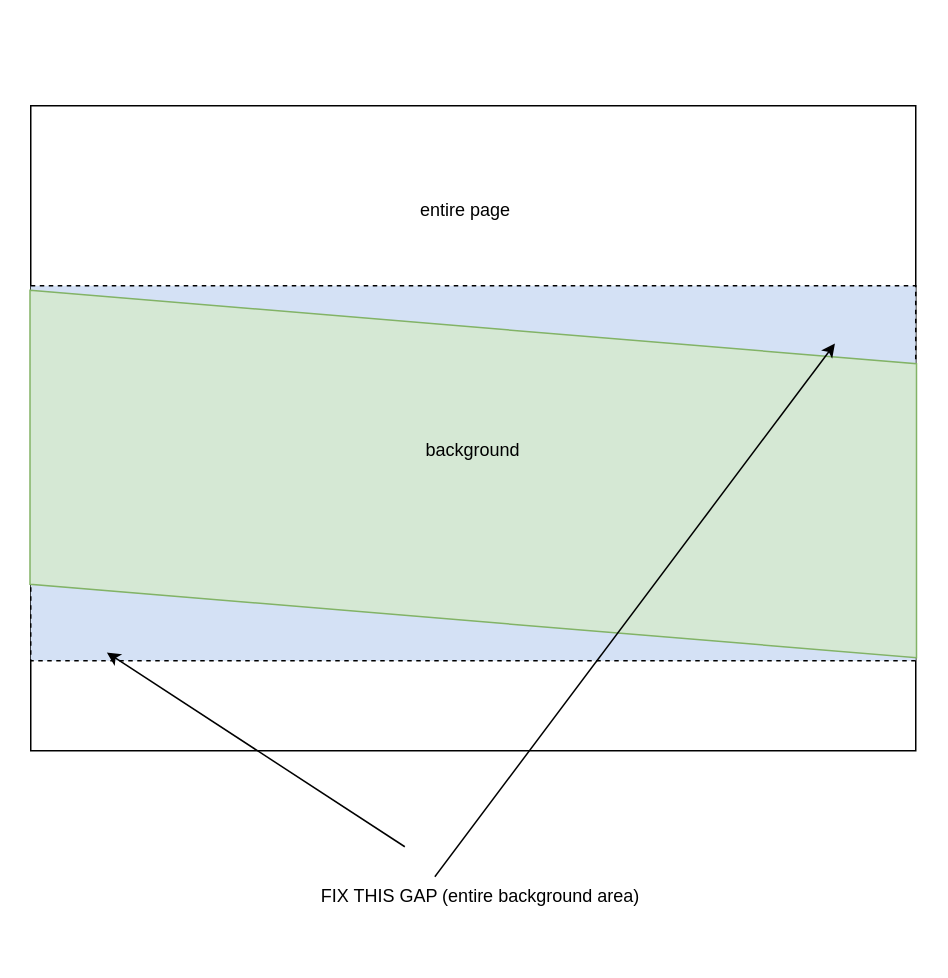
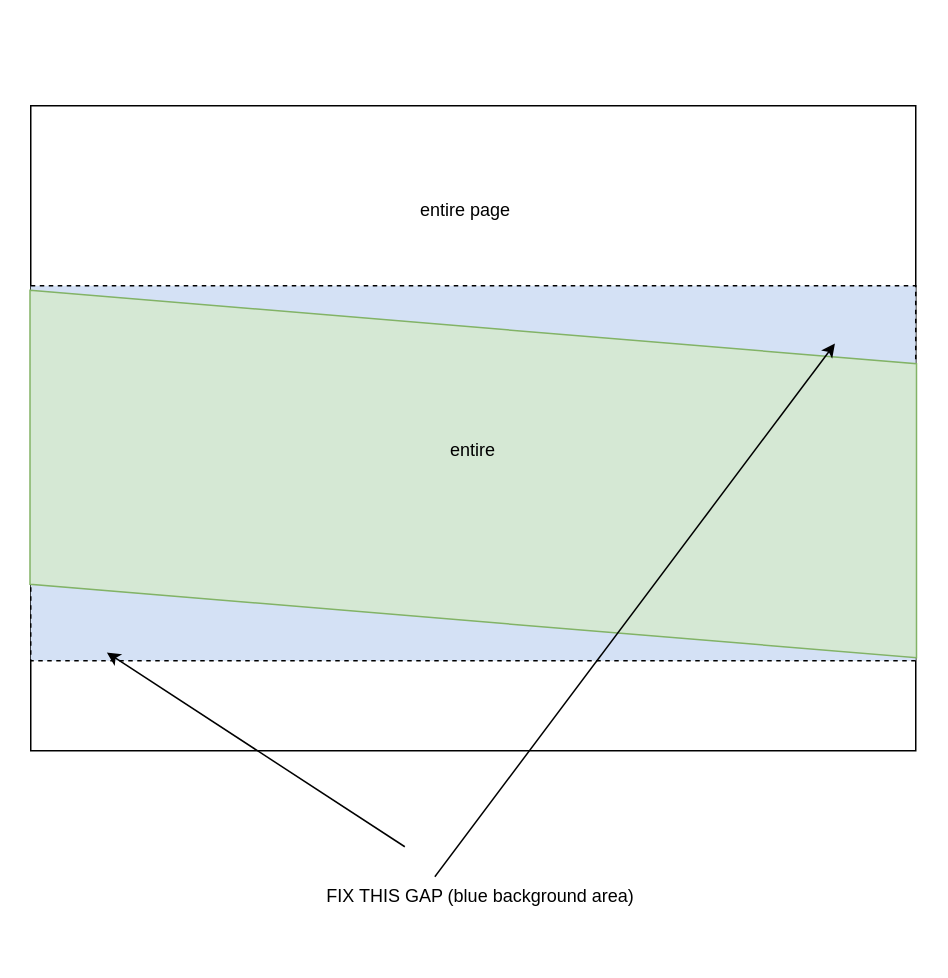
(473, 451) -> (473, 451)
(481, 896) -> (481, 896)
